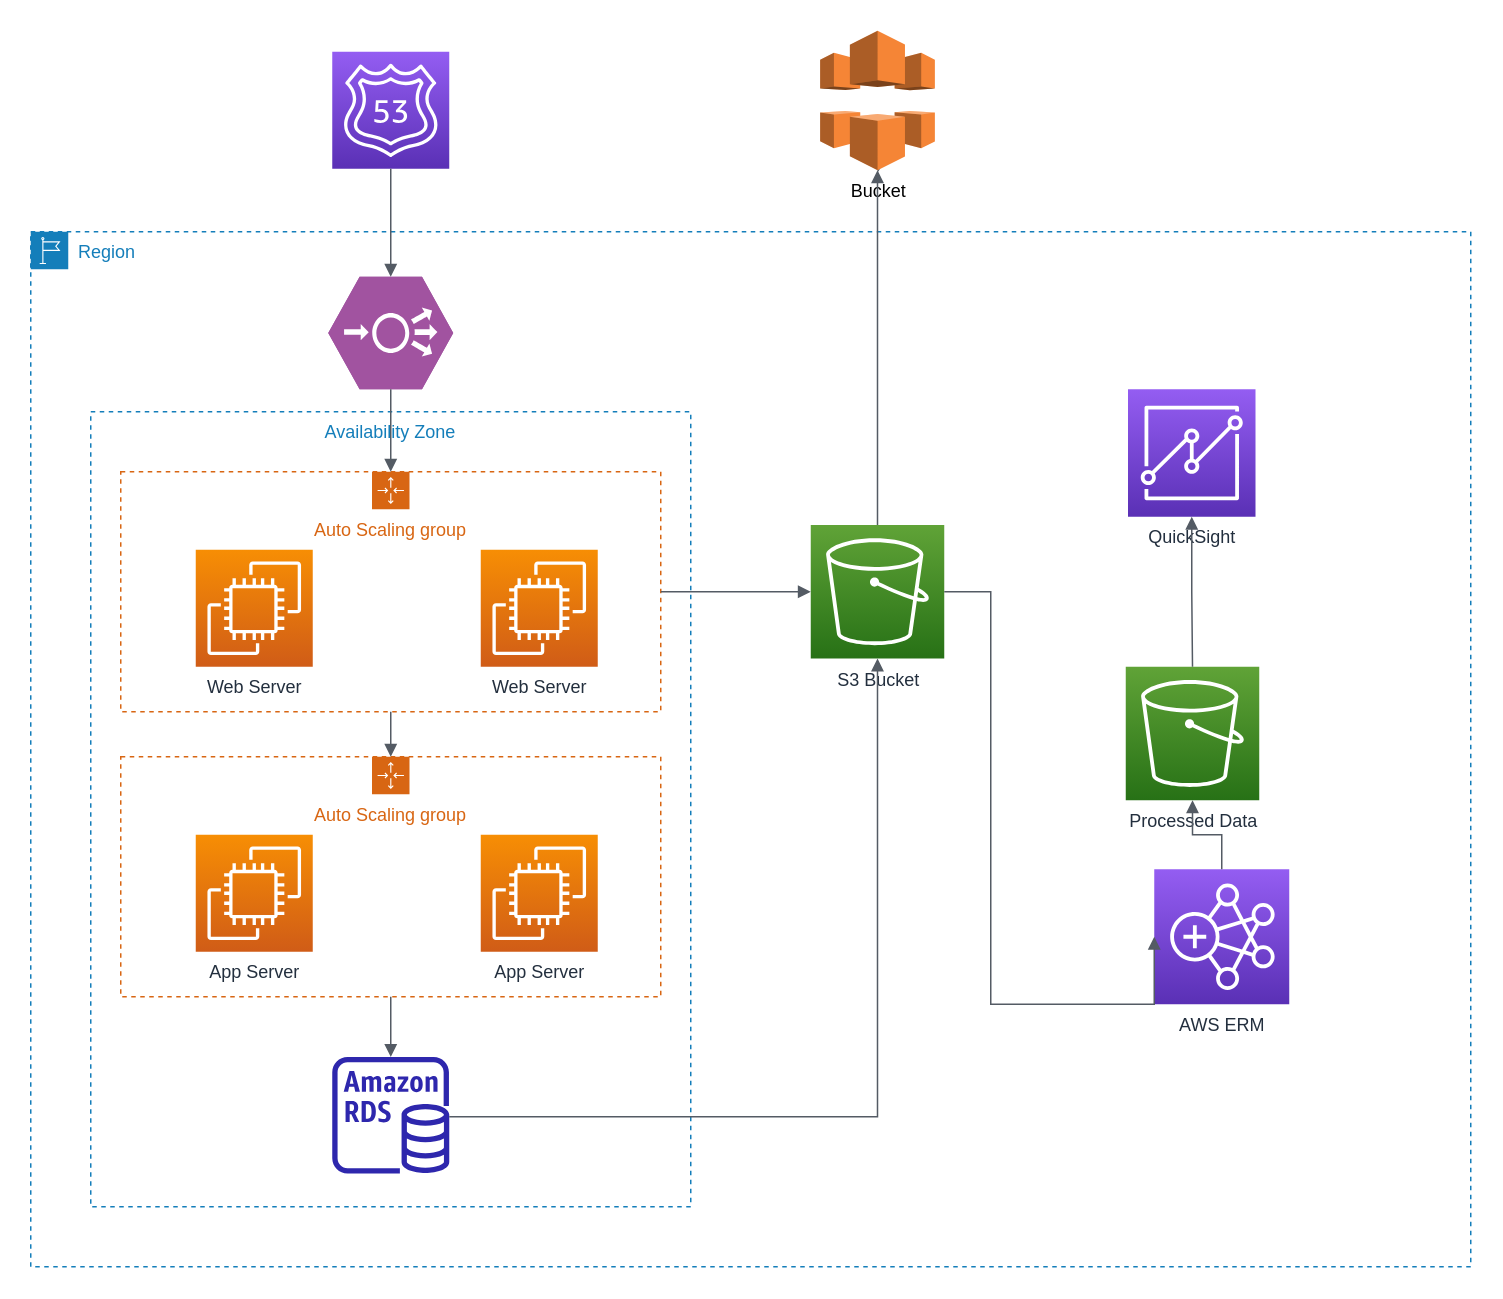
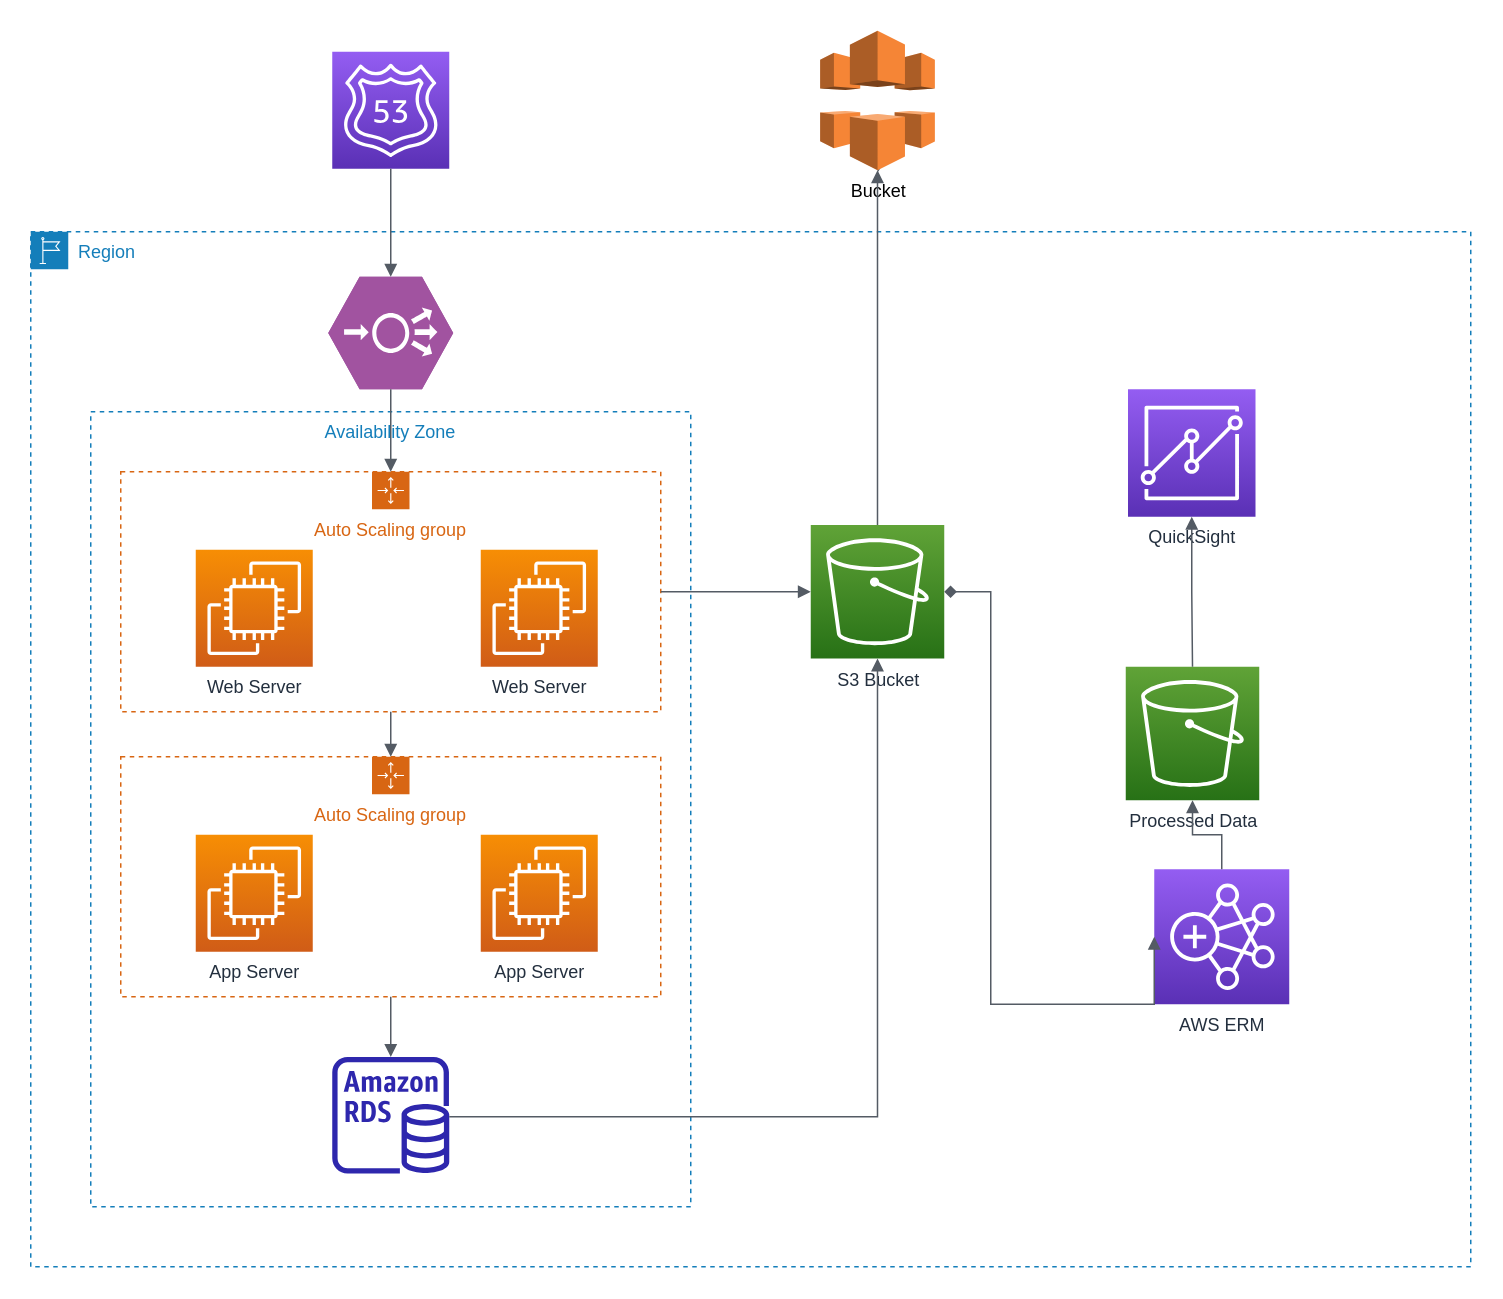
(951, 592) -> (957, 592)
